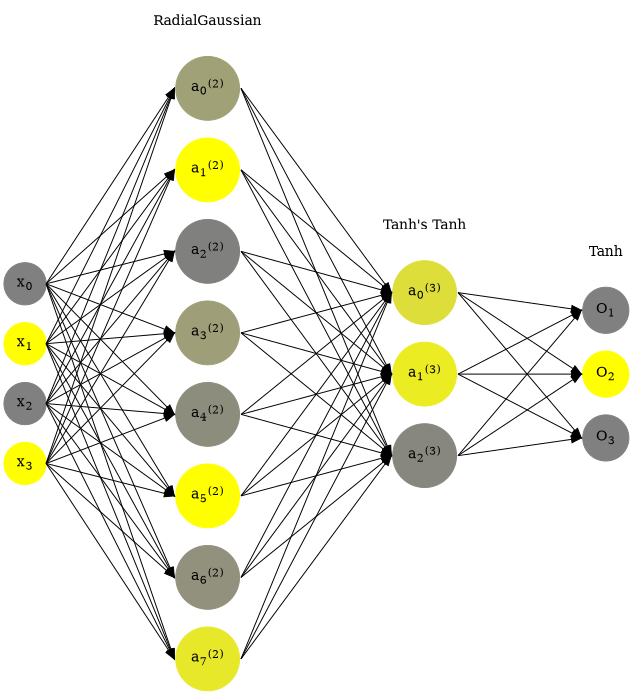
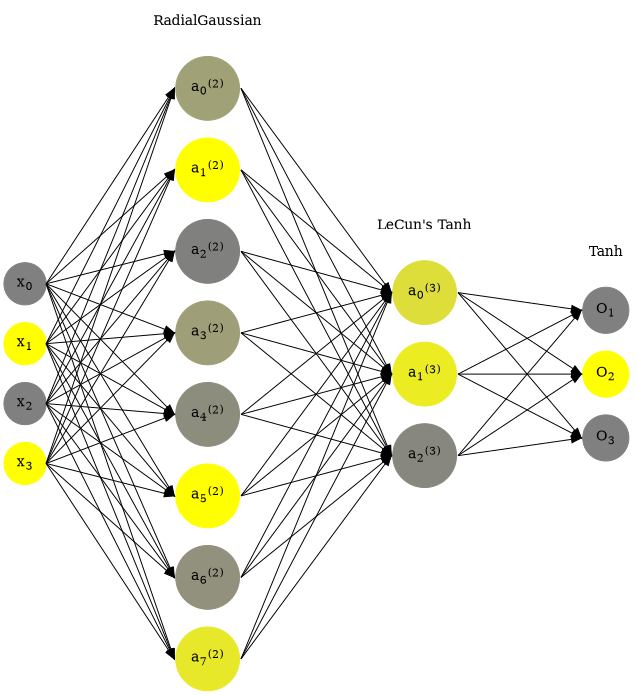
(425, 226) -> (425, 226)
